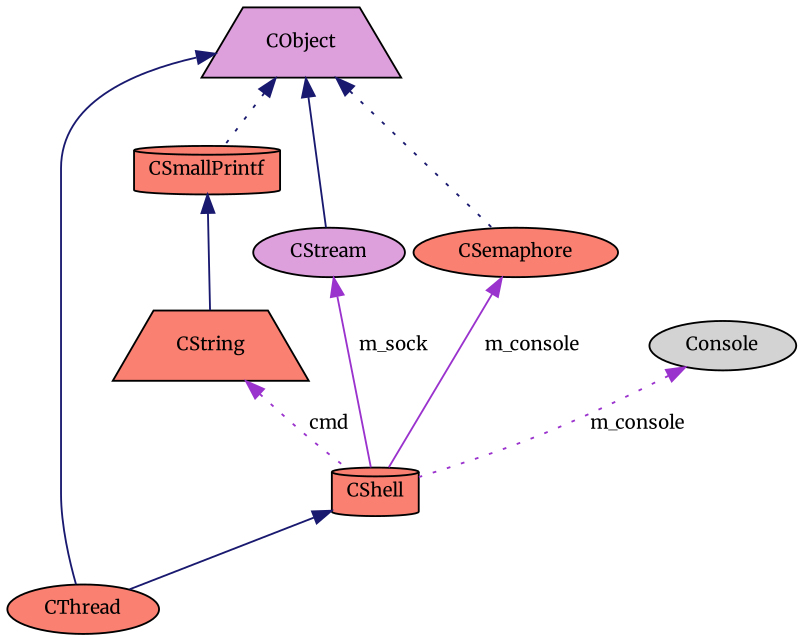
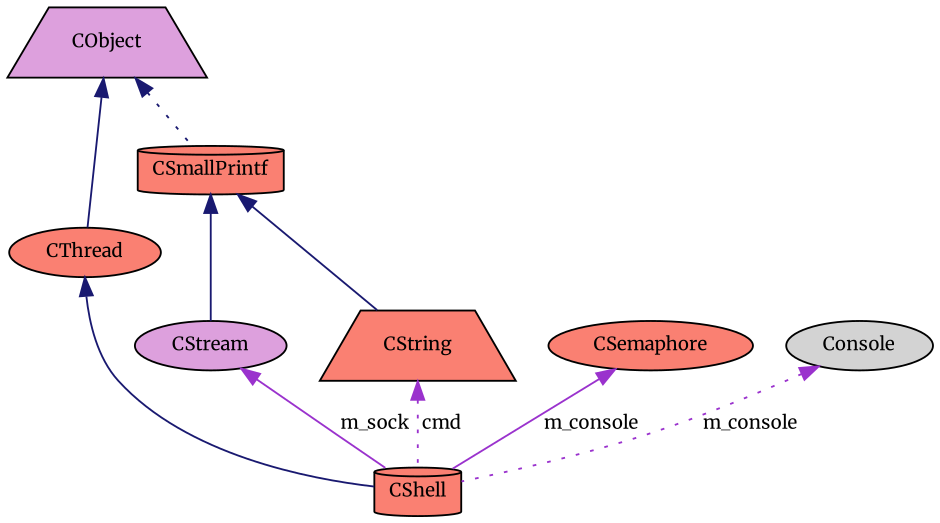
(421, 159) -> none
(317, 162) -> (211, 267)
(222, 553) -> (195, 436)
